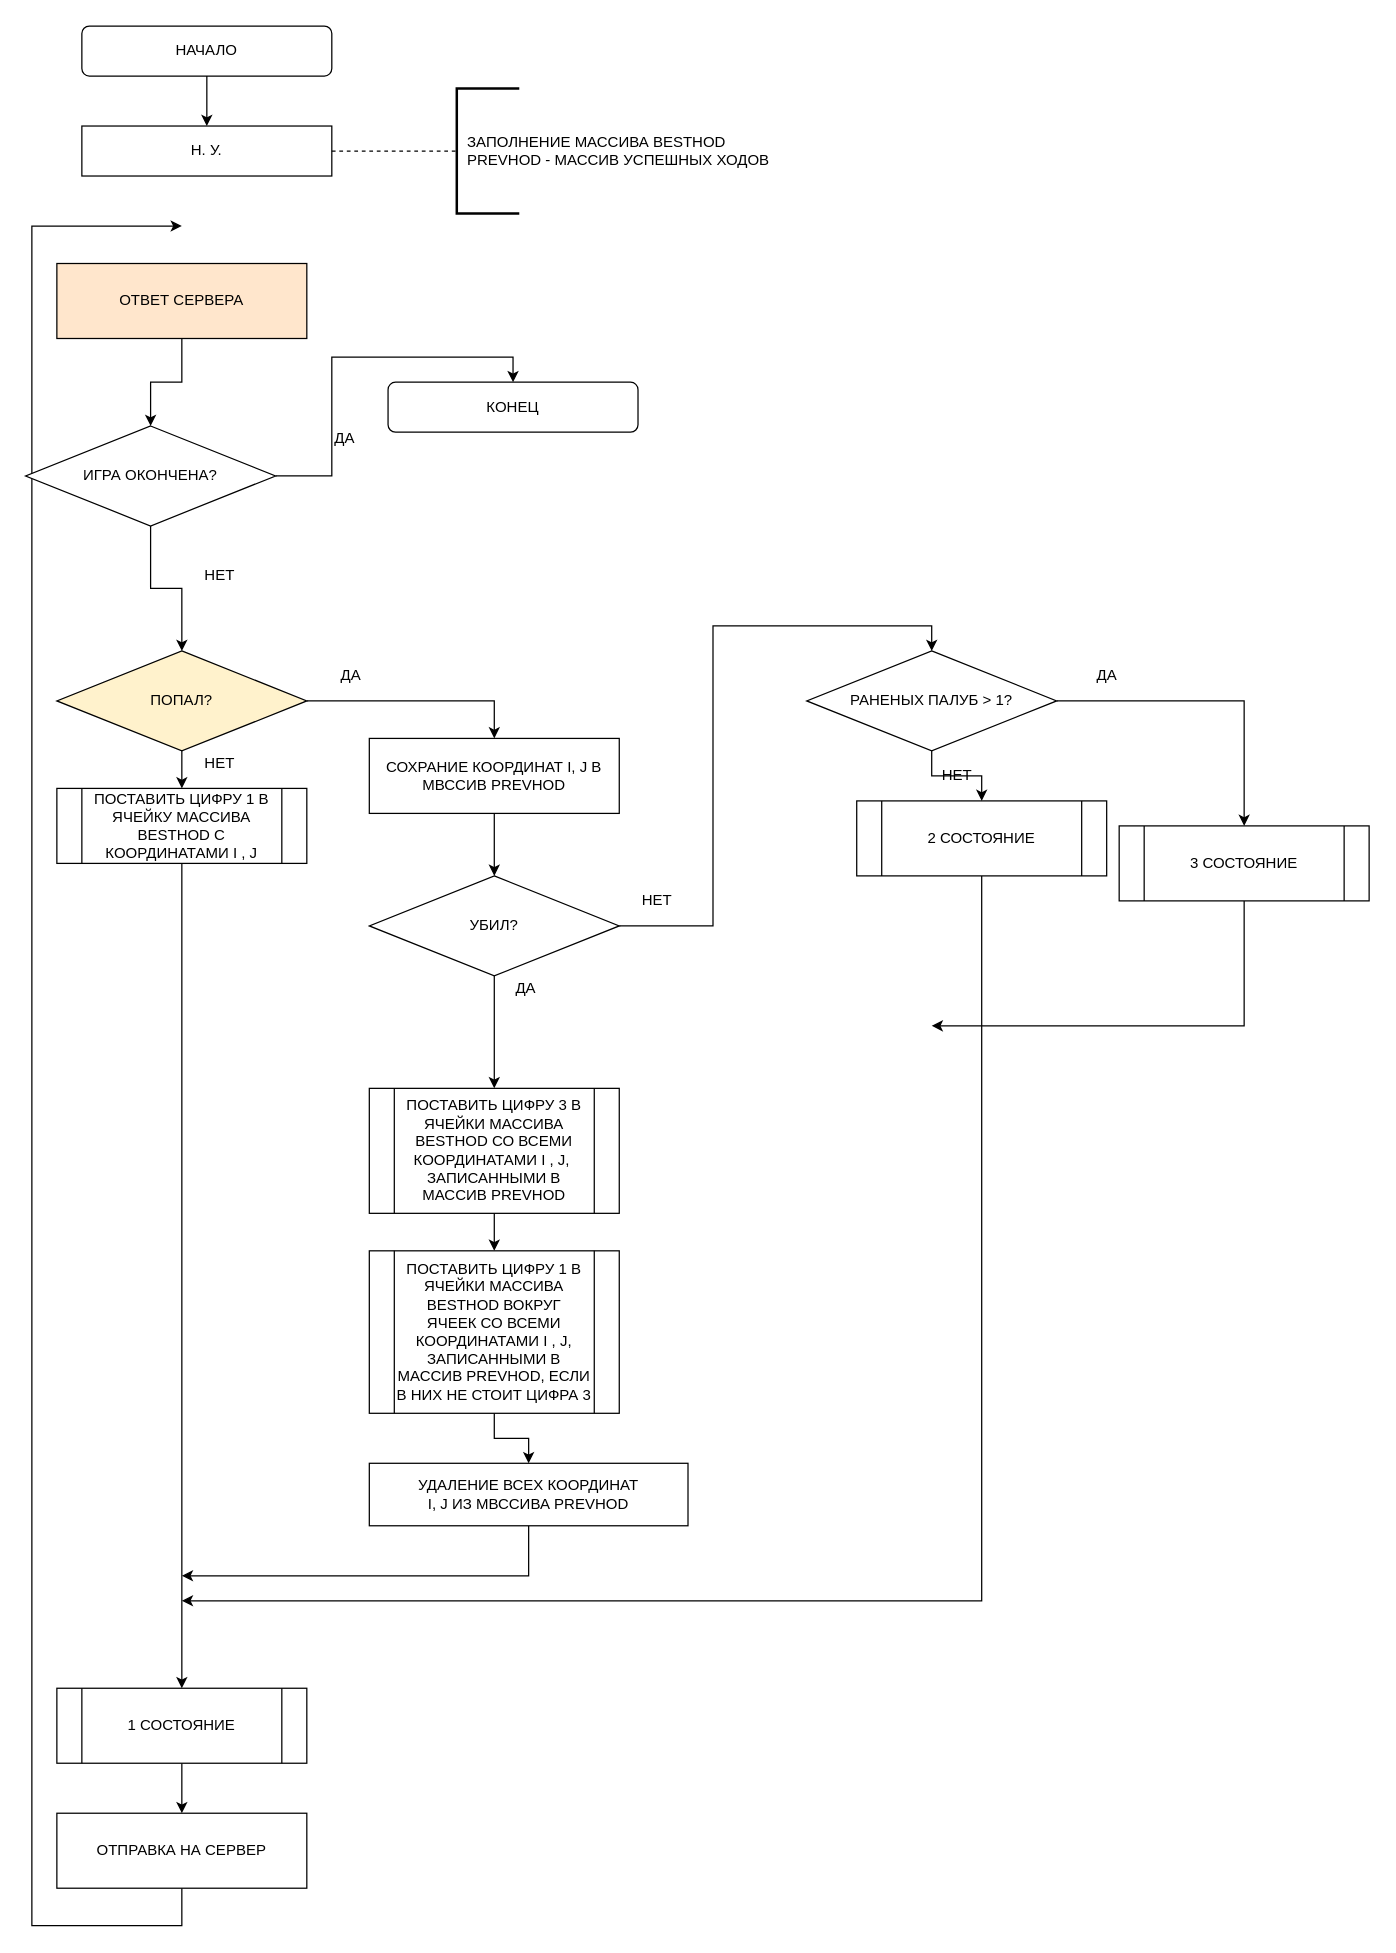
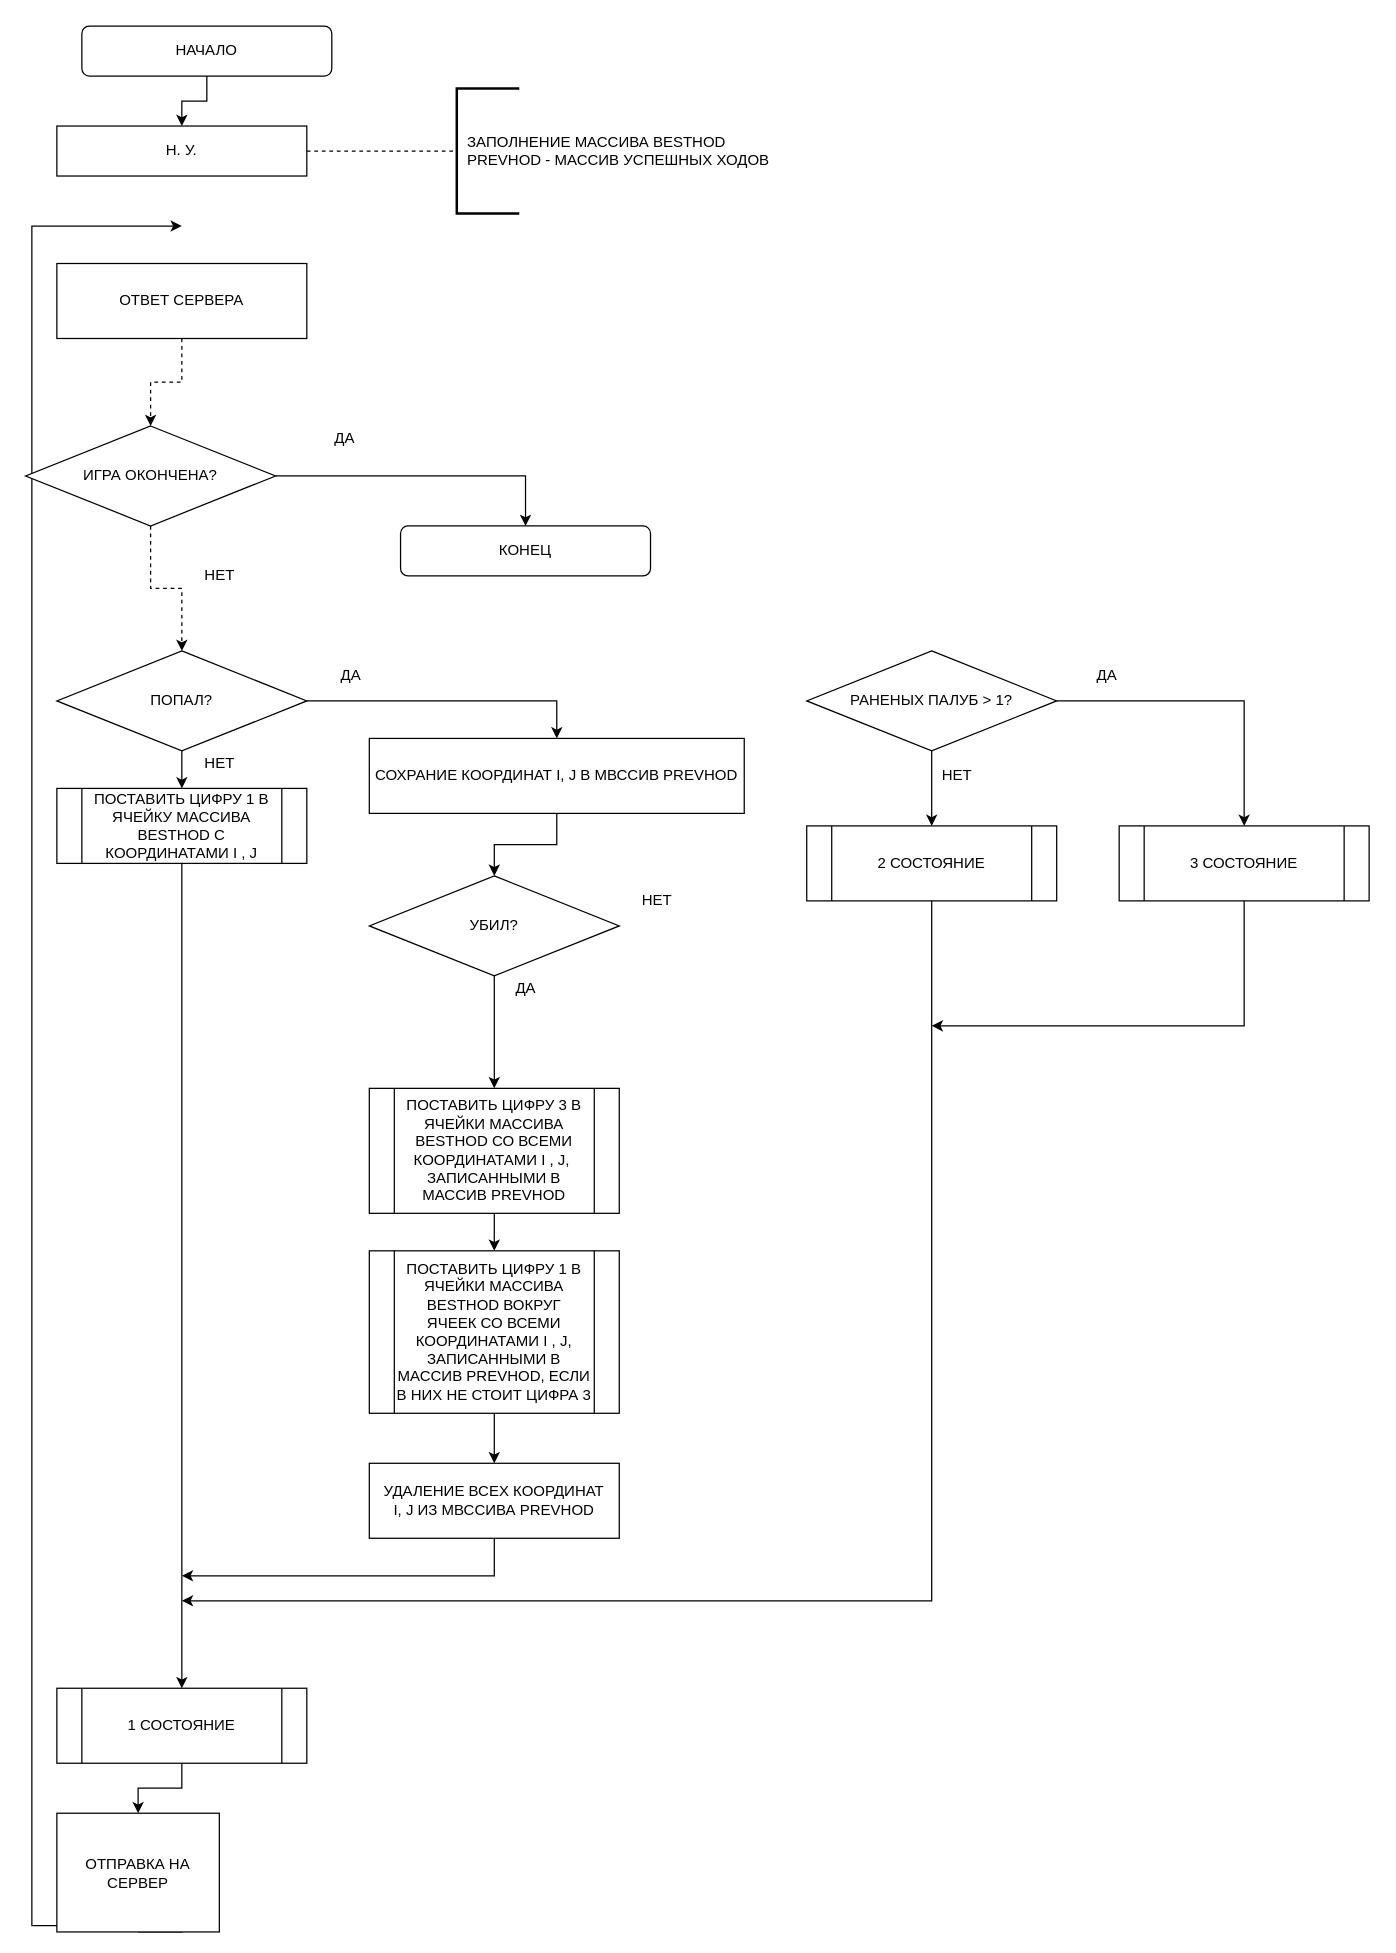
(207, 151) -> (182, 151)
(182, 301) -> (182, 301)
(170, 382) -> (170, 382)
(513, 407) -> (526, 551)
(163, 588) -> (163, 588)
(182, 701) -> (182, 701)
(713, 705) -> none
(494, 776) -> (557, 776)
(982, 838) -> (932, 863)
(529, 1494) -> (494, 1501)
(182, 1851) -> (138, 1873)
